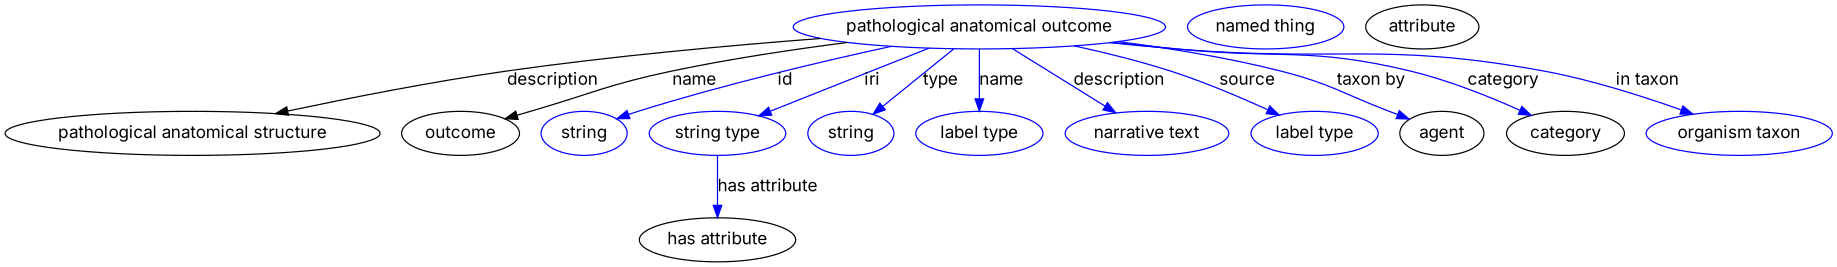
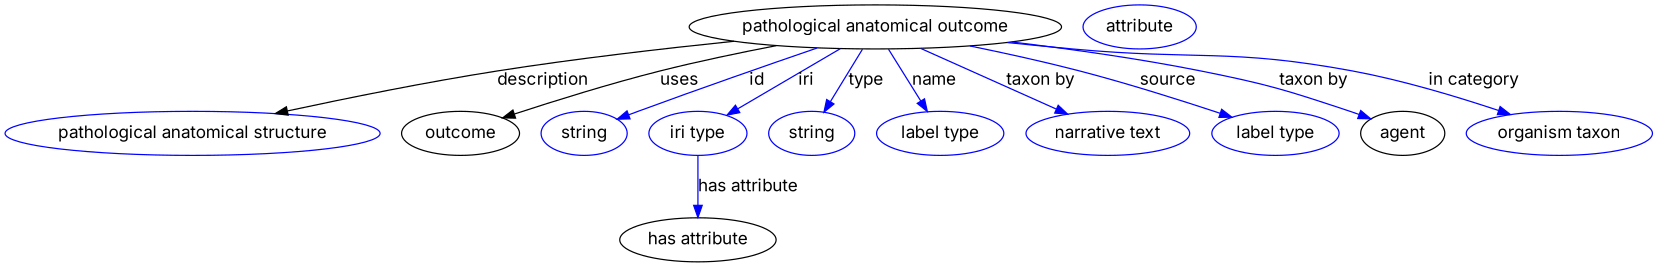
(979, 27) -> (875, 27)
(1266, 27) -> none
(1422, 27) -> (1140, 27)
(695, 80) -> (680, 80)
(1119, 80) -> (1041, 80)
(1647, 80) -> (1474, 80)
(193, 133) -> (193, 133)
(718, 133) -> (698, 133)
(1565, 133) -> none
